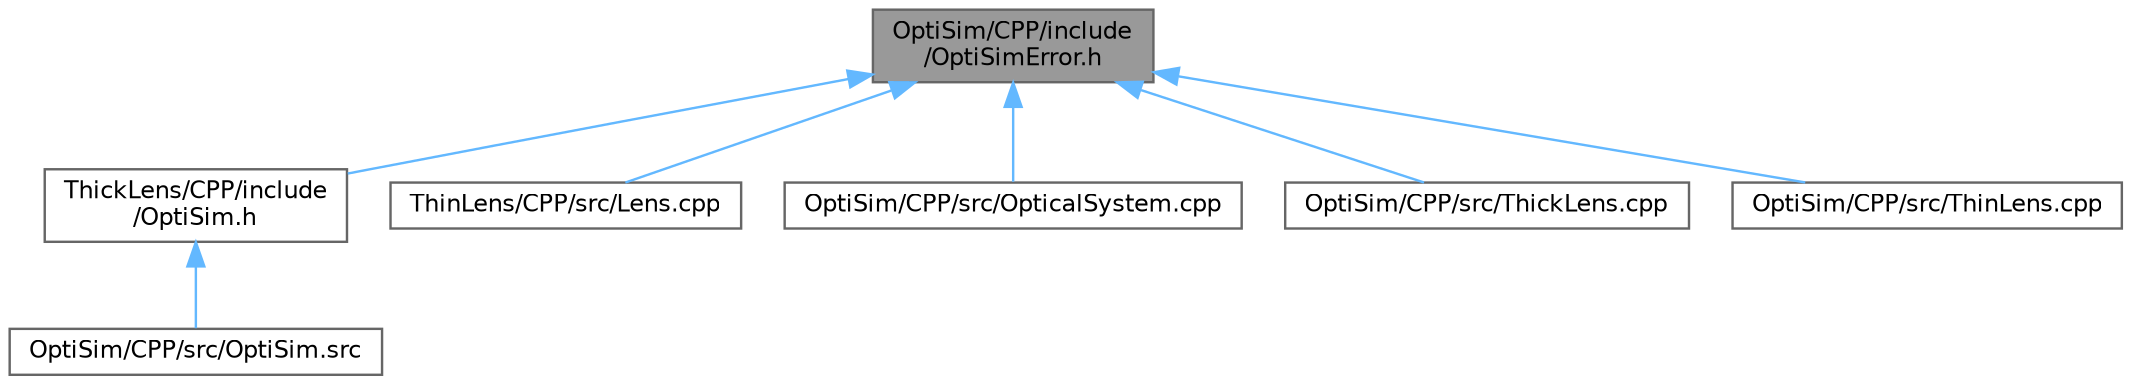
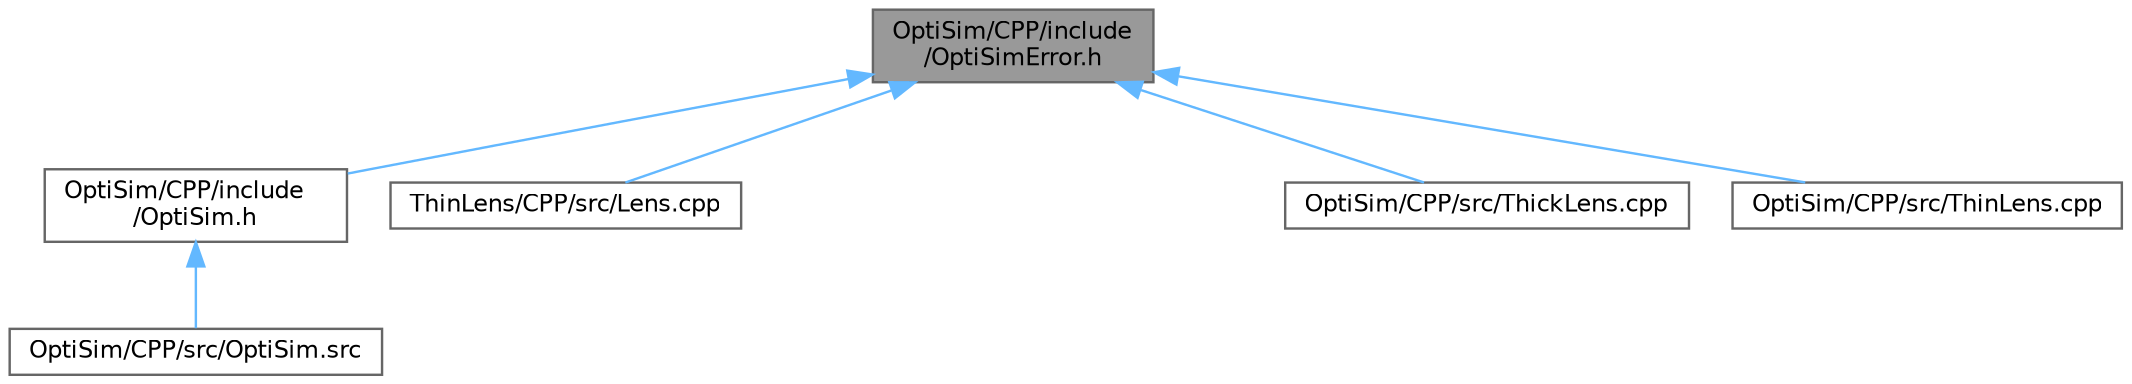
(196, 206) -> (196, 206)
(1013, 206) -> none
